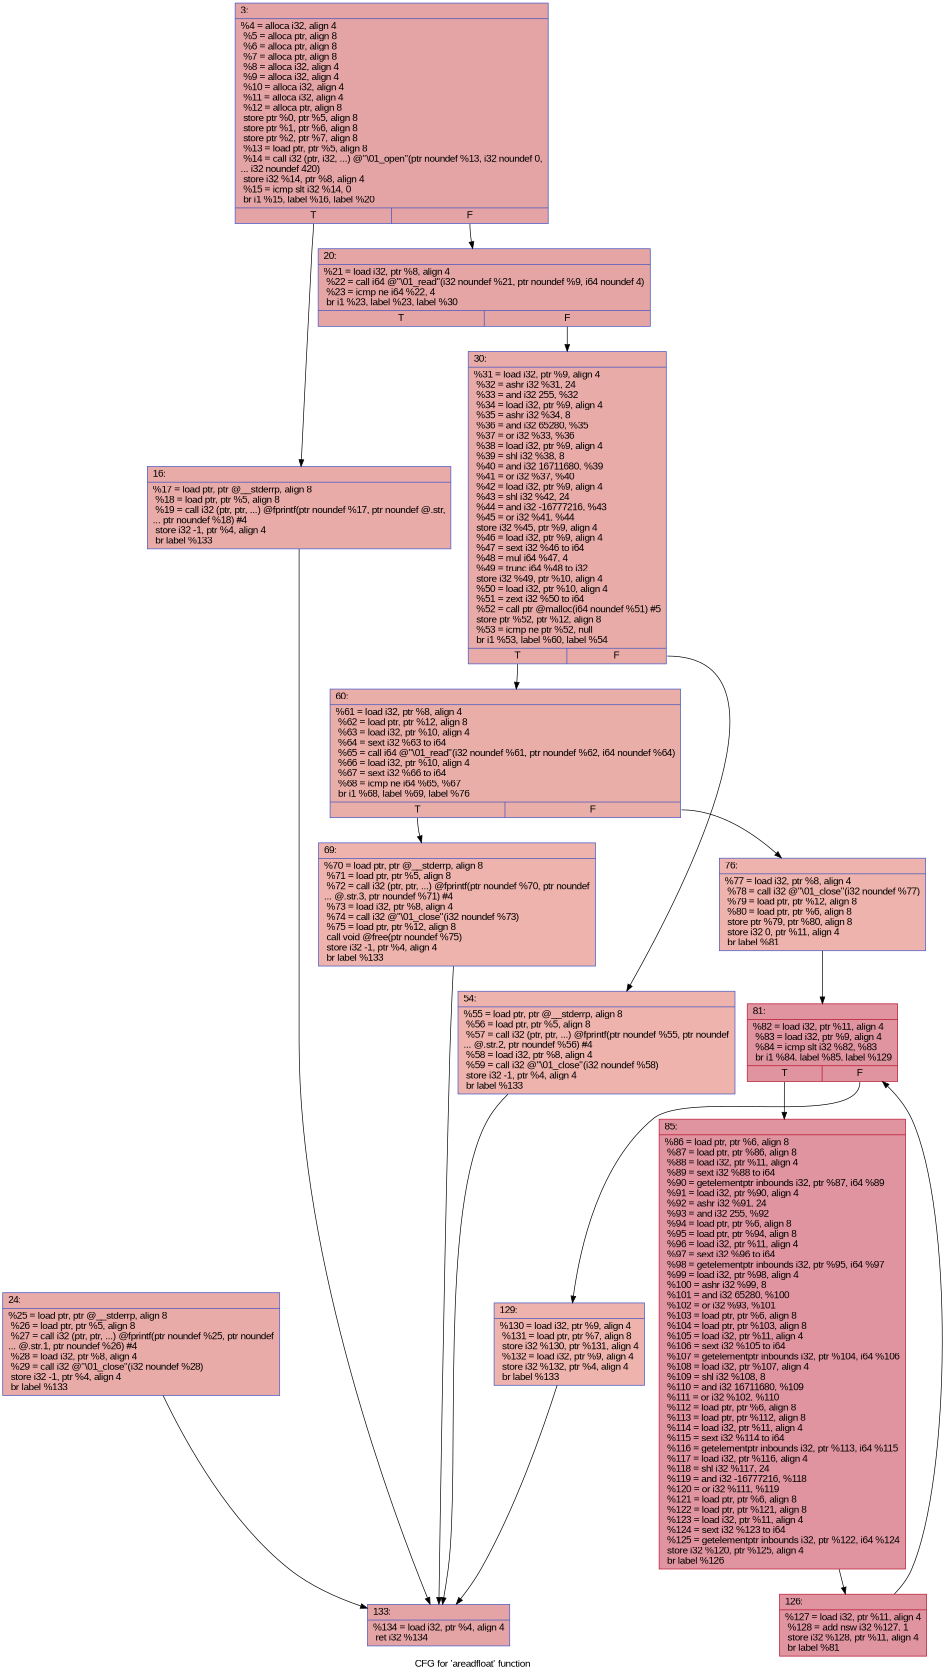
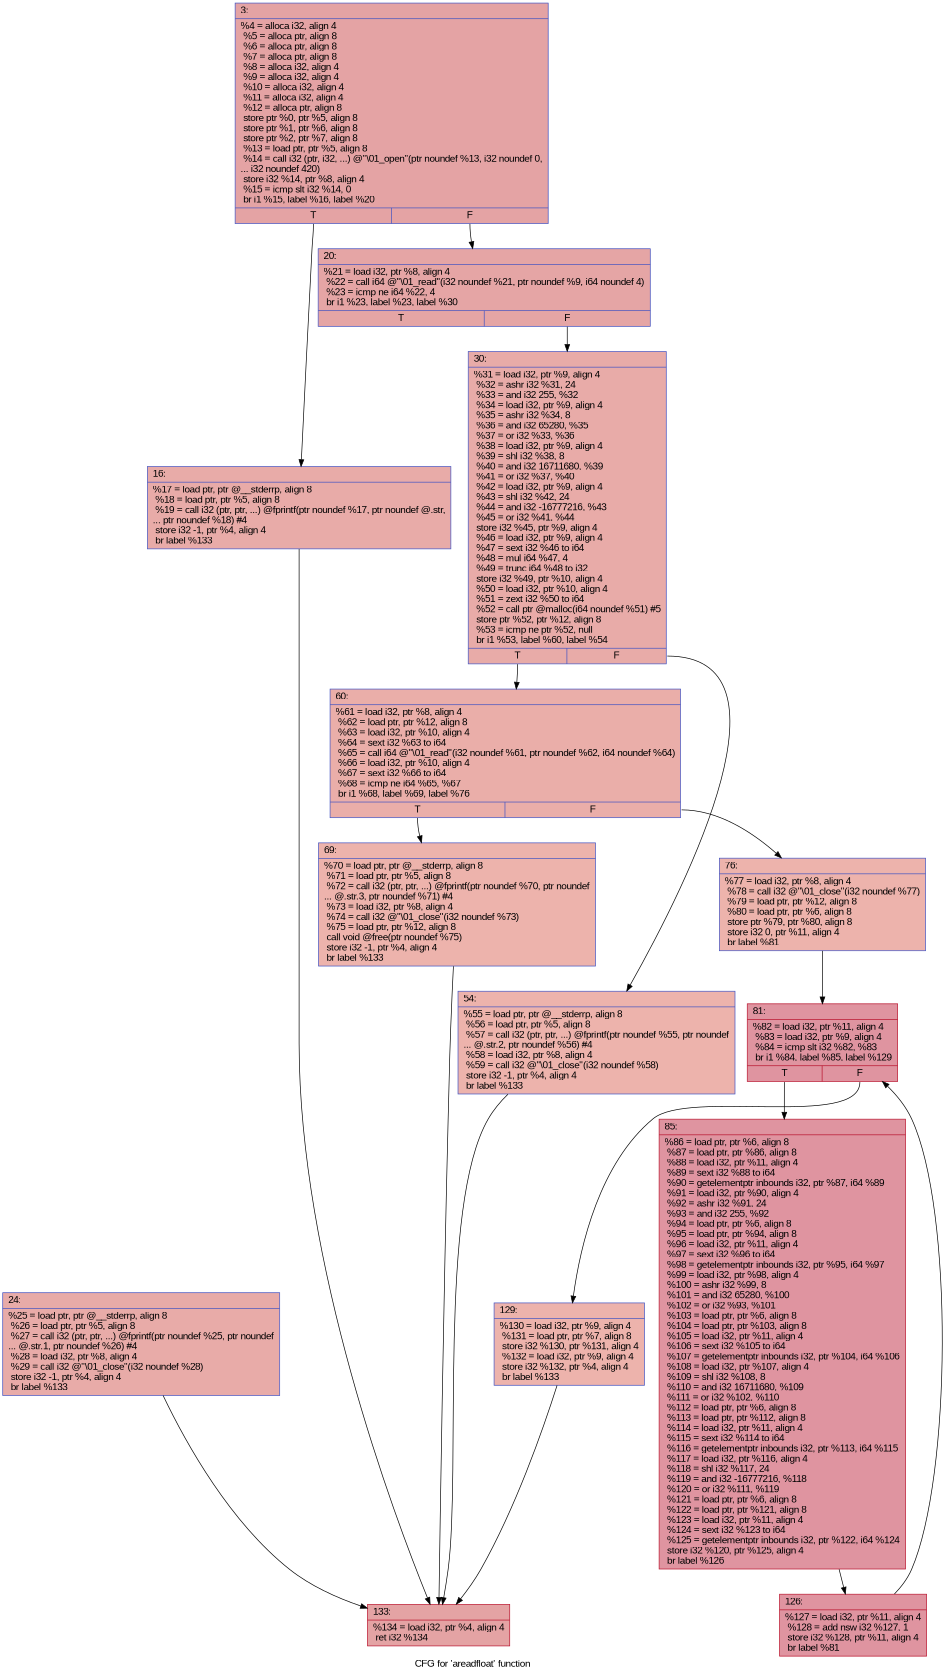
(439, 1625) -> (439, 1625)
